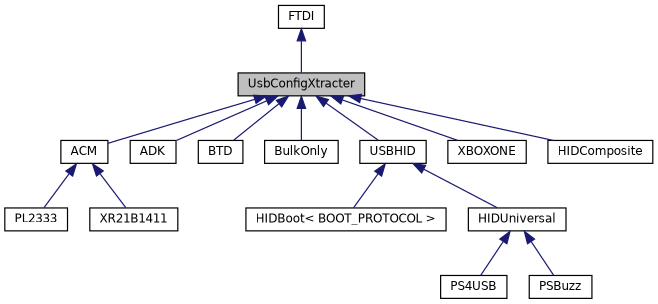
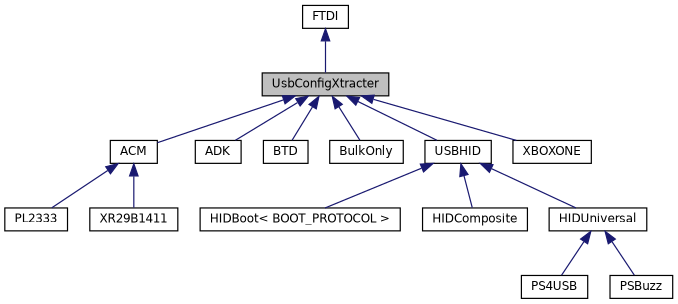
(457, 119) -> (468, 192)
(134, 219) -> (134, 219)
